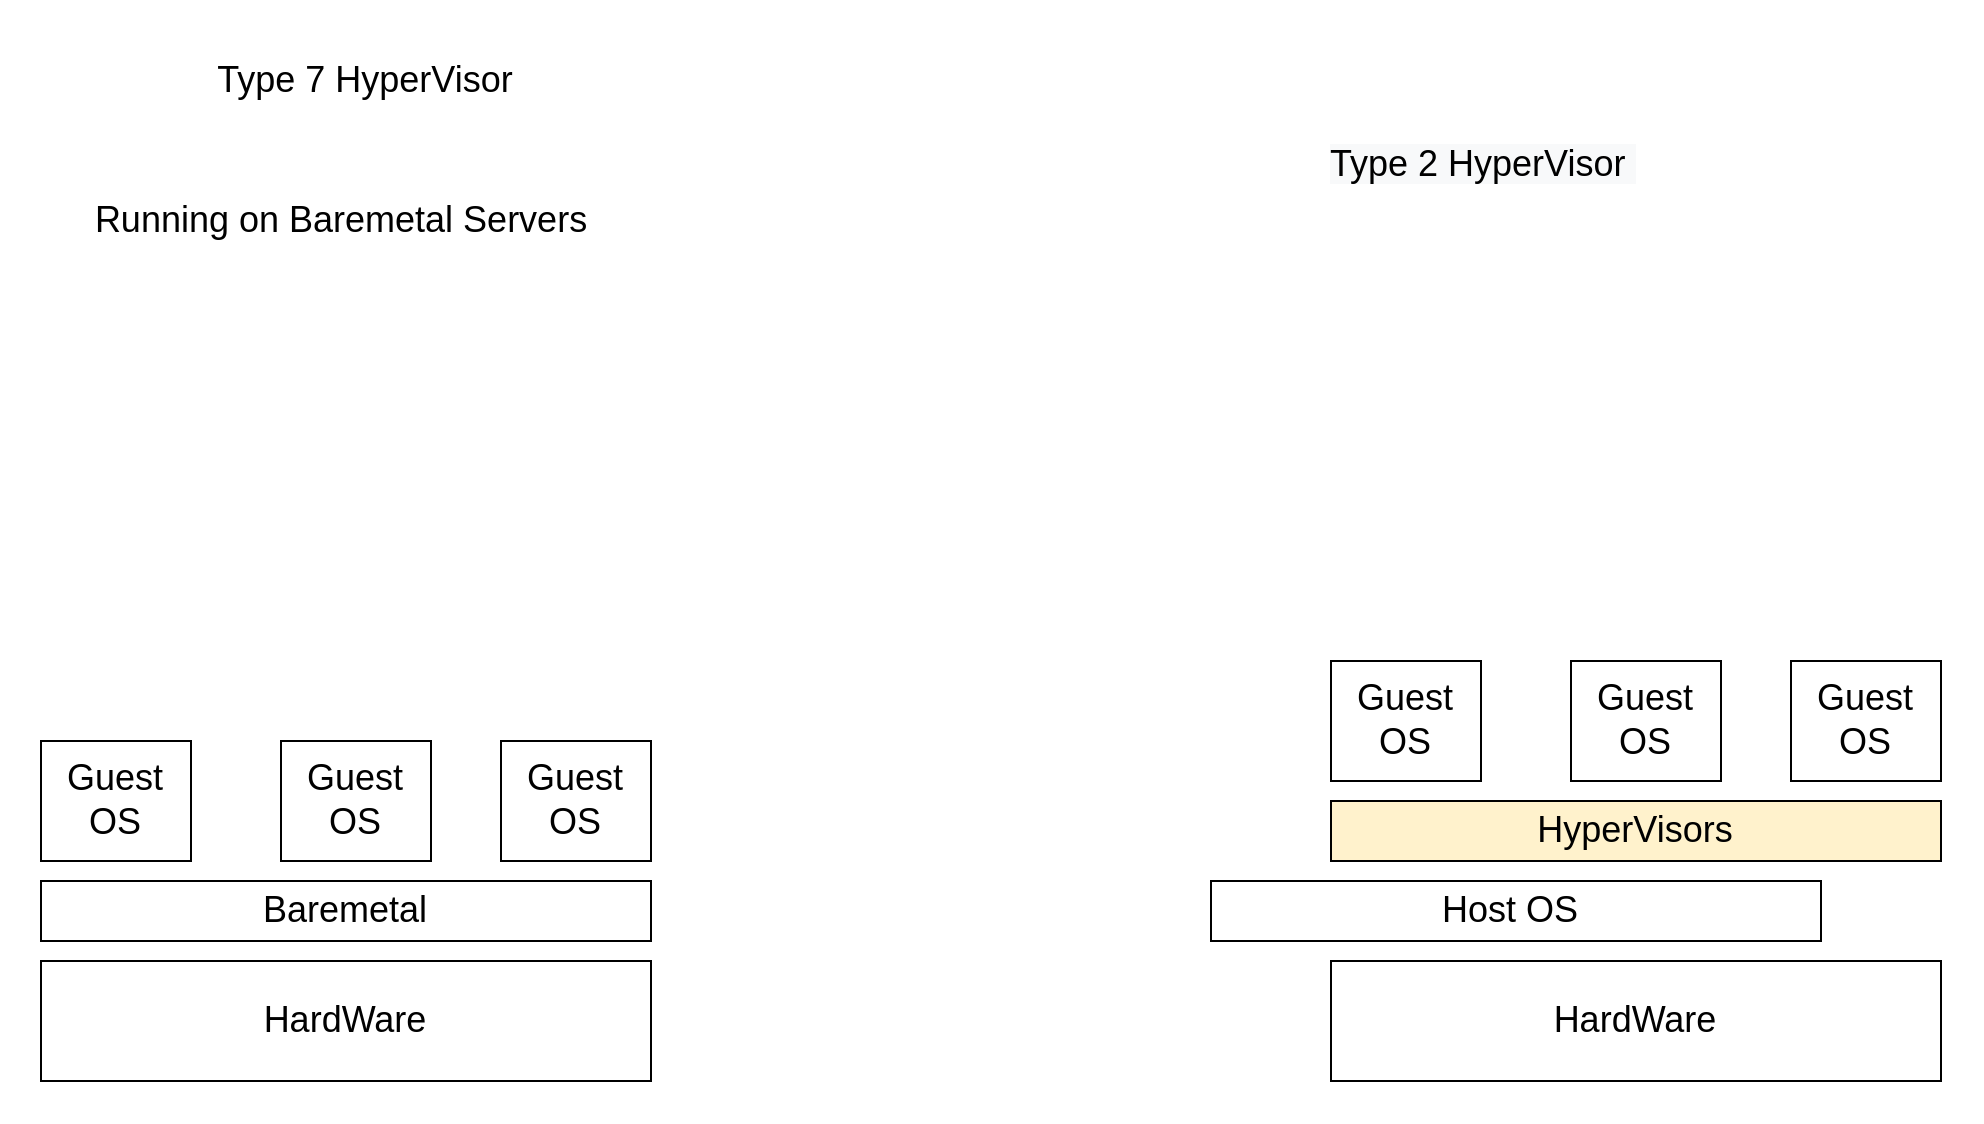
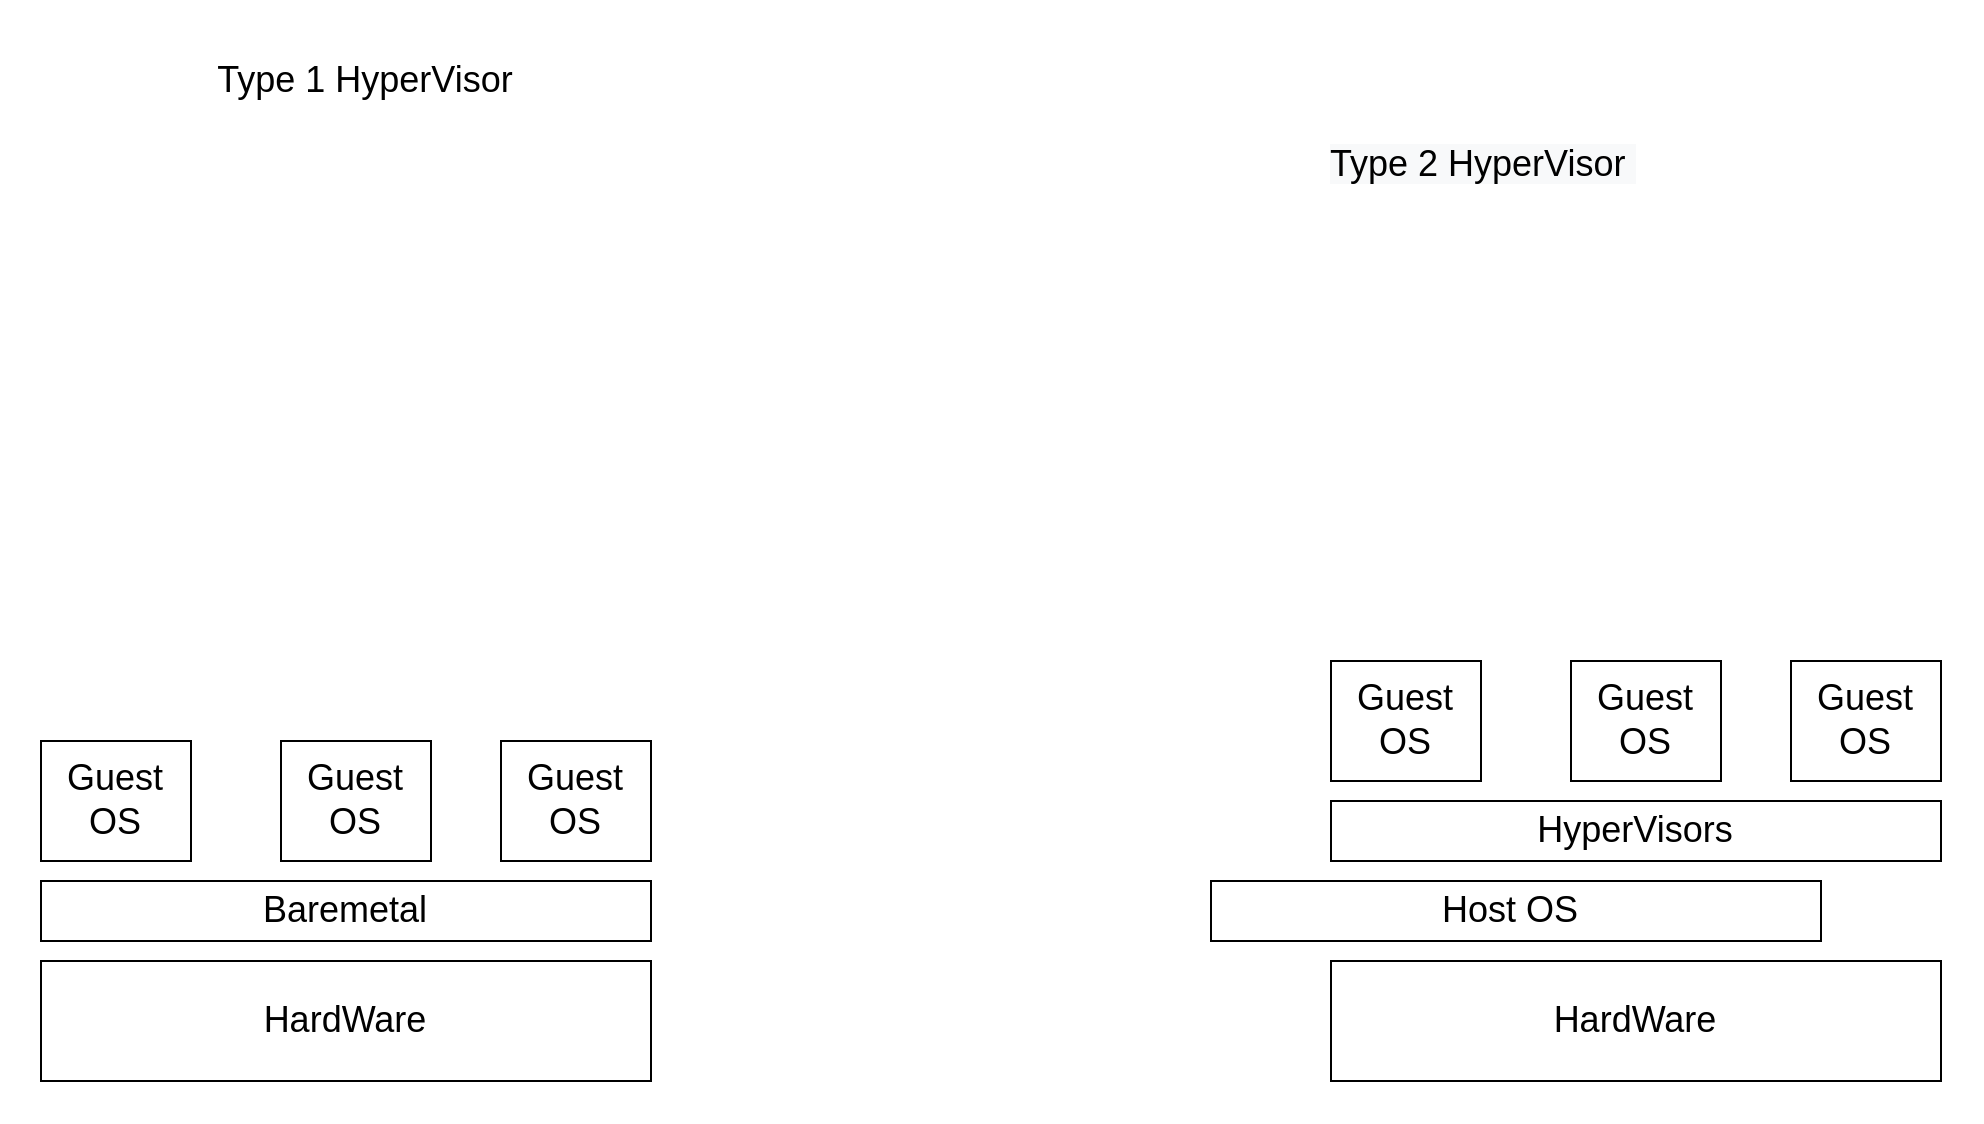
(371, 81) -> (371, 81)
(341, 221) -> none
(1636, 831) -> (1636, 831)
